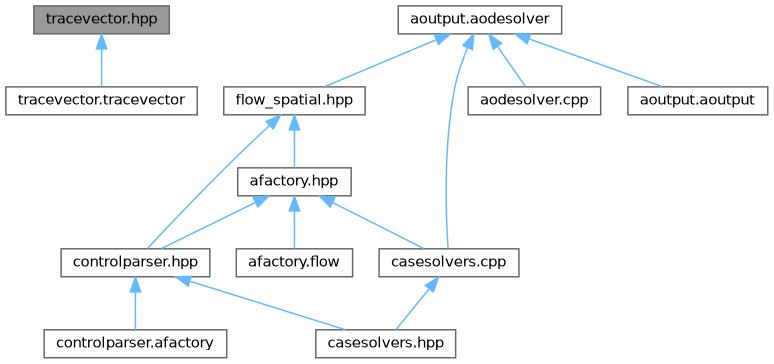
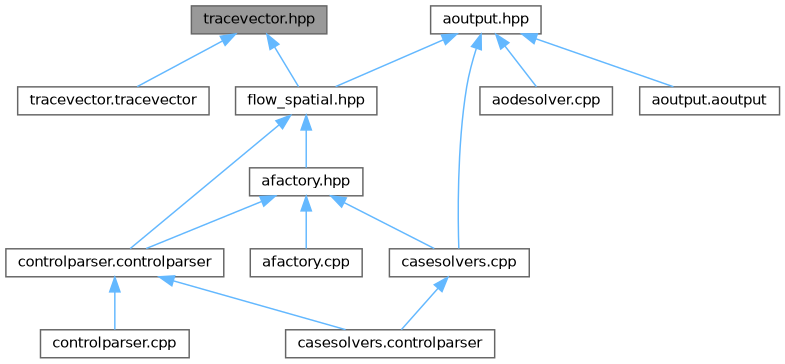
(480, 20) -> (486, 20)
none -> (287, 67)
(135, 263) -> (115, 263)
(294, 263) -> (306, 263)
(135, 344) -> (115, 344)
(386, 344) -> (390, 344)
